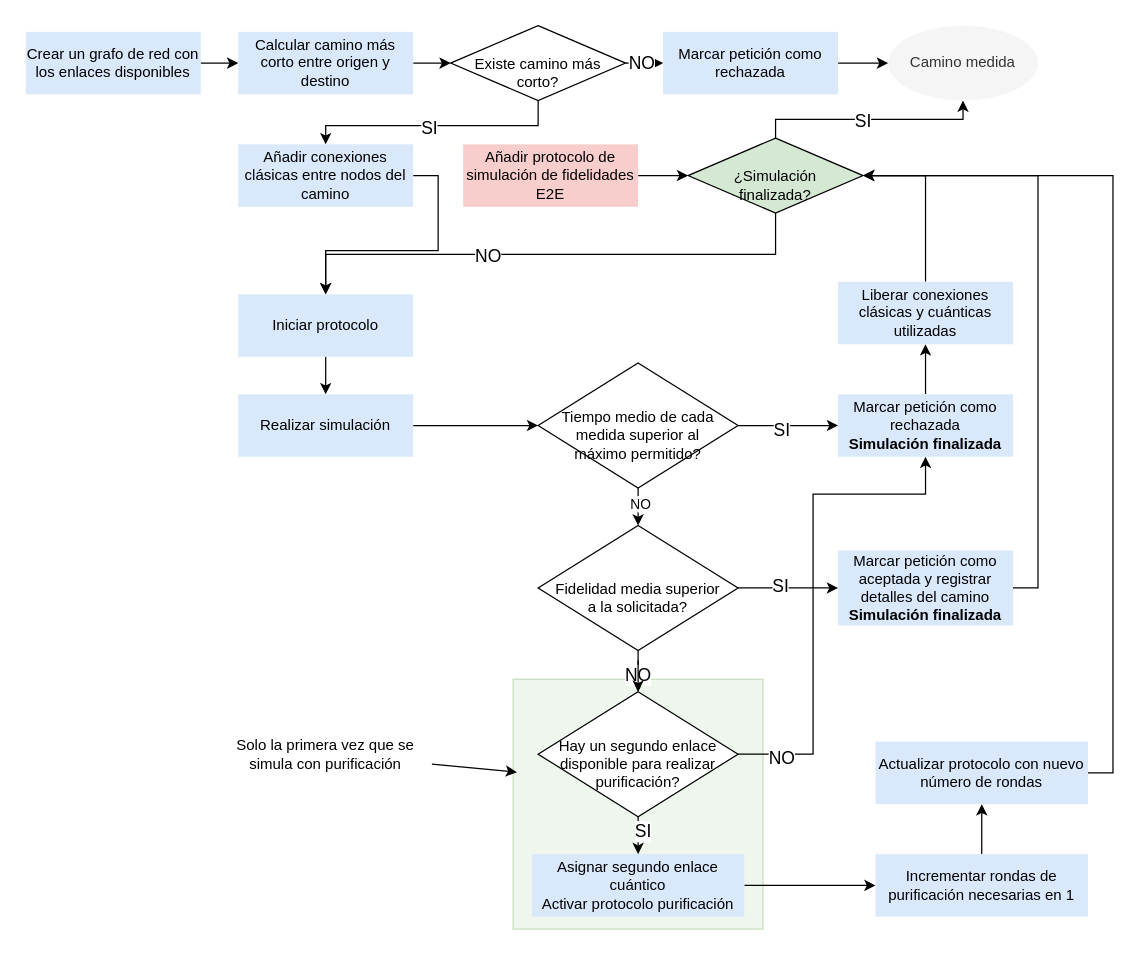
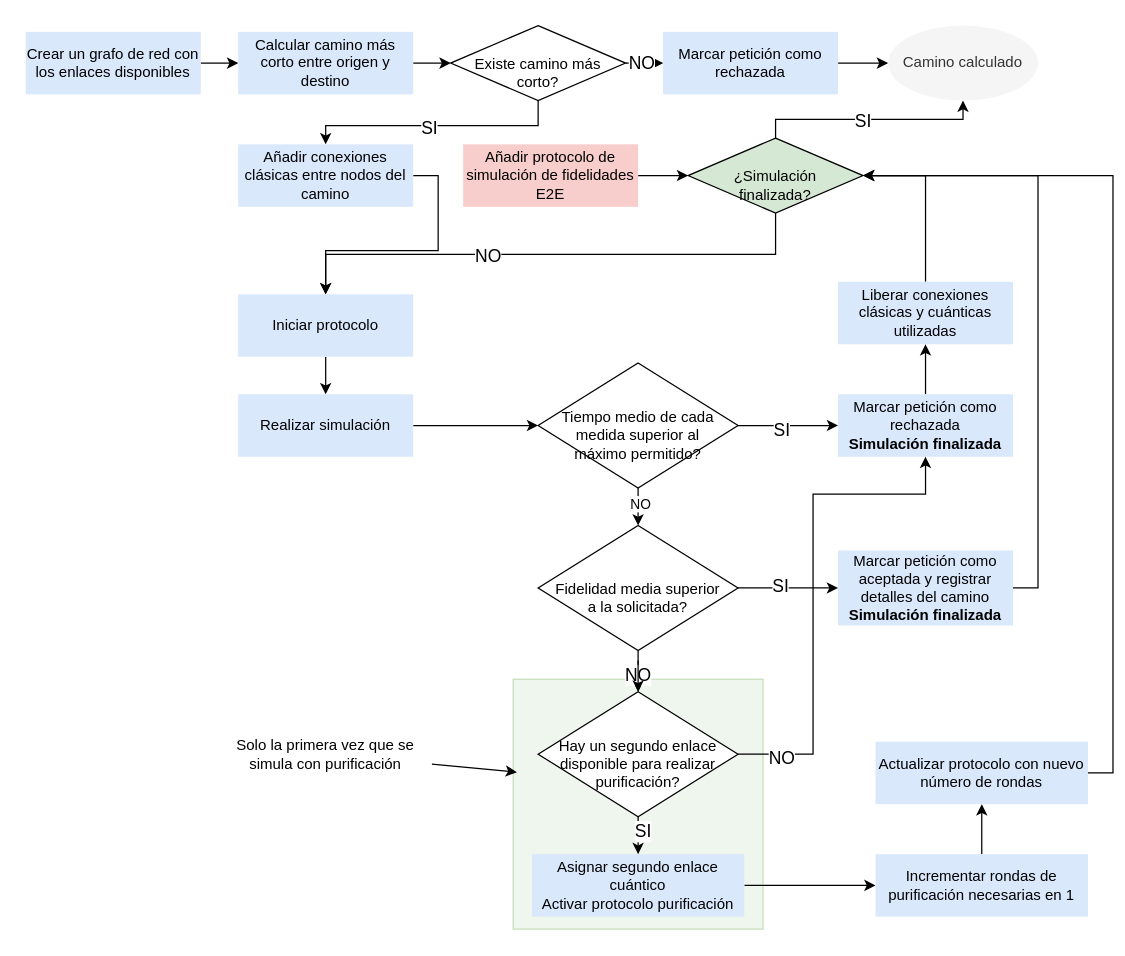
(963, 63) -> (963, 63)
